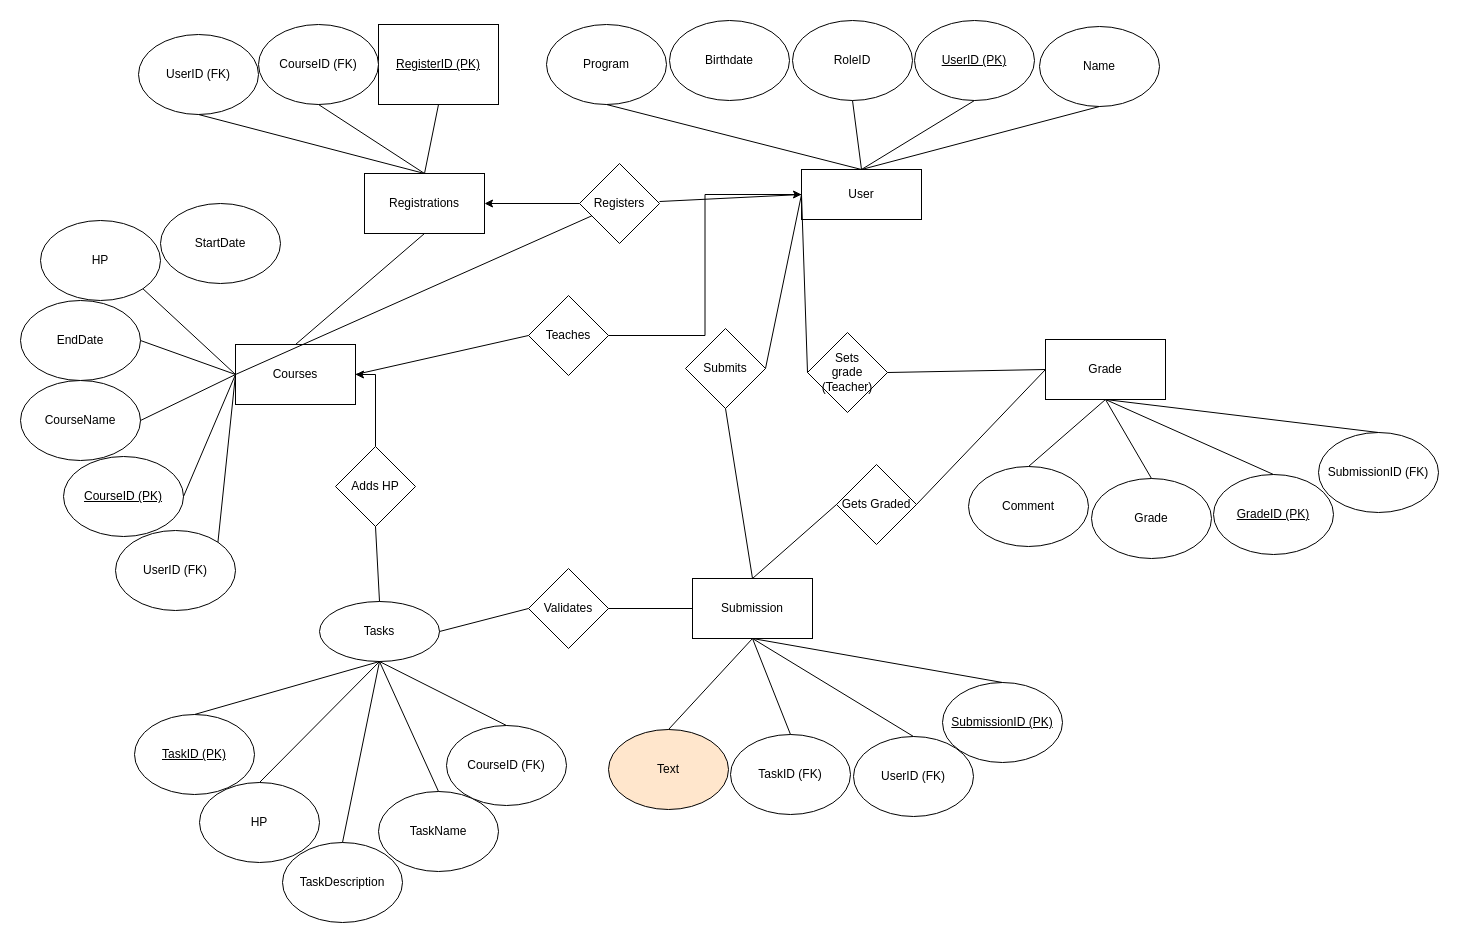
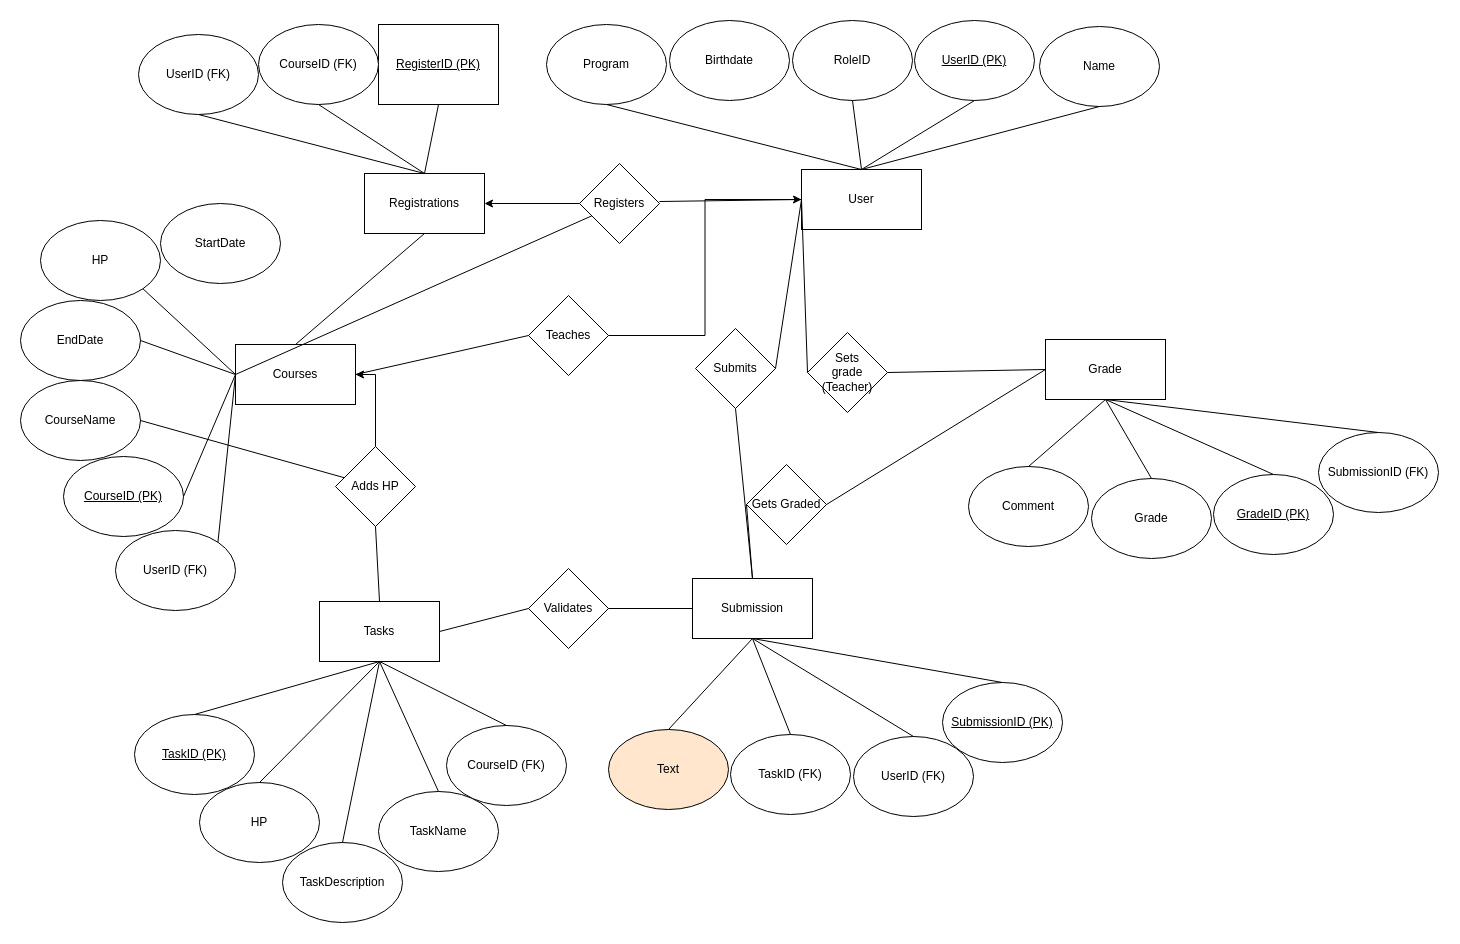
(862, 195) -> (862, 200)
(726, 369) -> (736, 369)
(186, 399) -> (242, 449)
(877, 505) -> (787, 505)
(380, 632) -> (380, 632)
